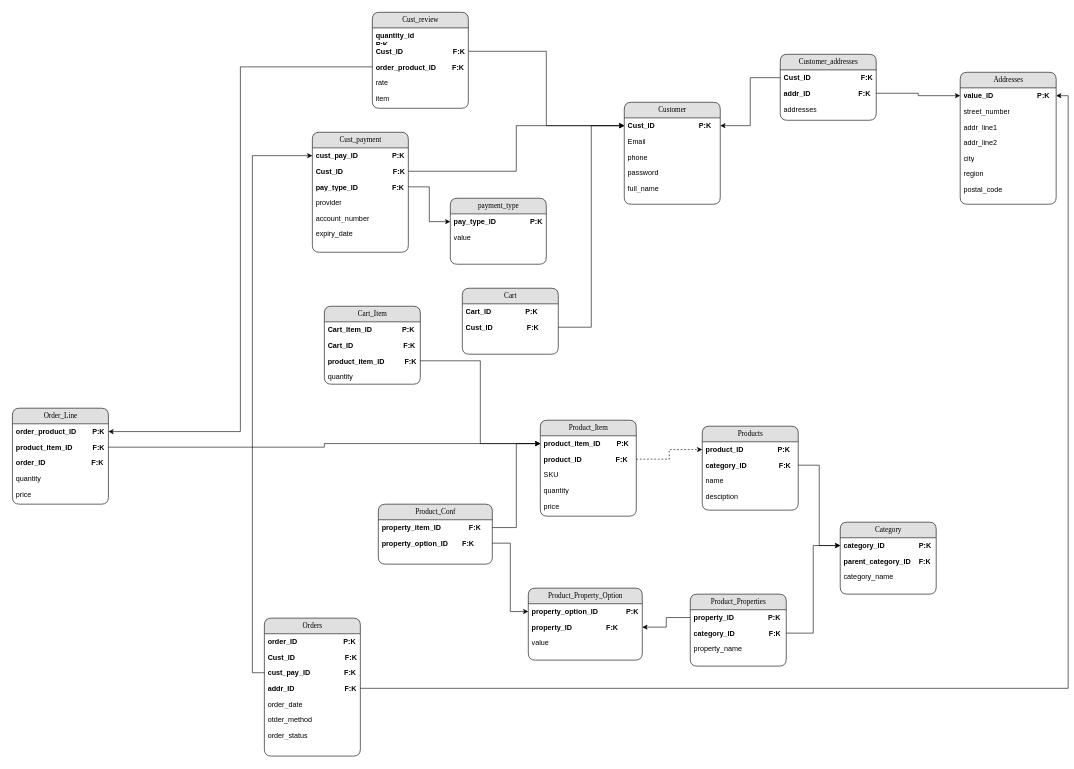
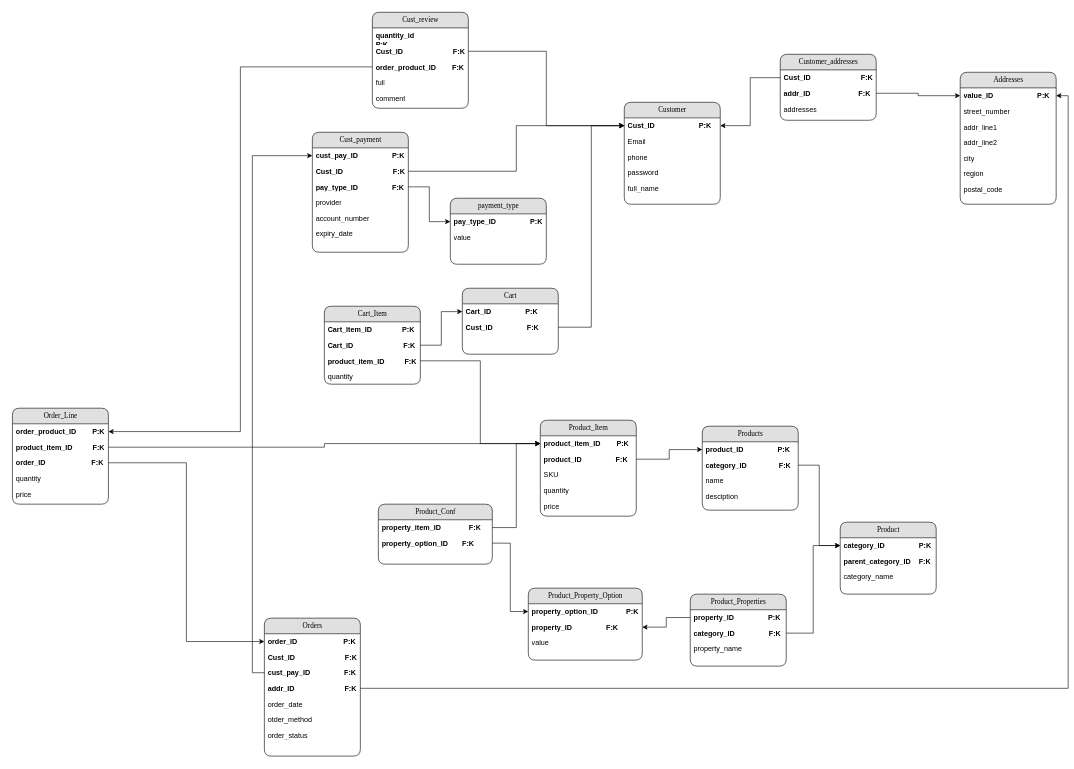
(384, 83) -> (382, 83)
(383, 99) -> (390, 99)
none -> (448, 312)
(669, 457) -> (669, 457)
(889, 530) -> (889, 530)
none -> (186, 588)
